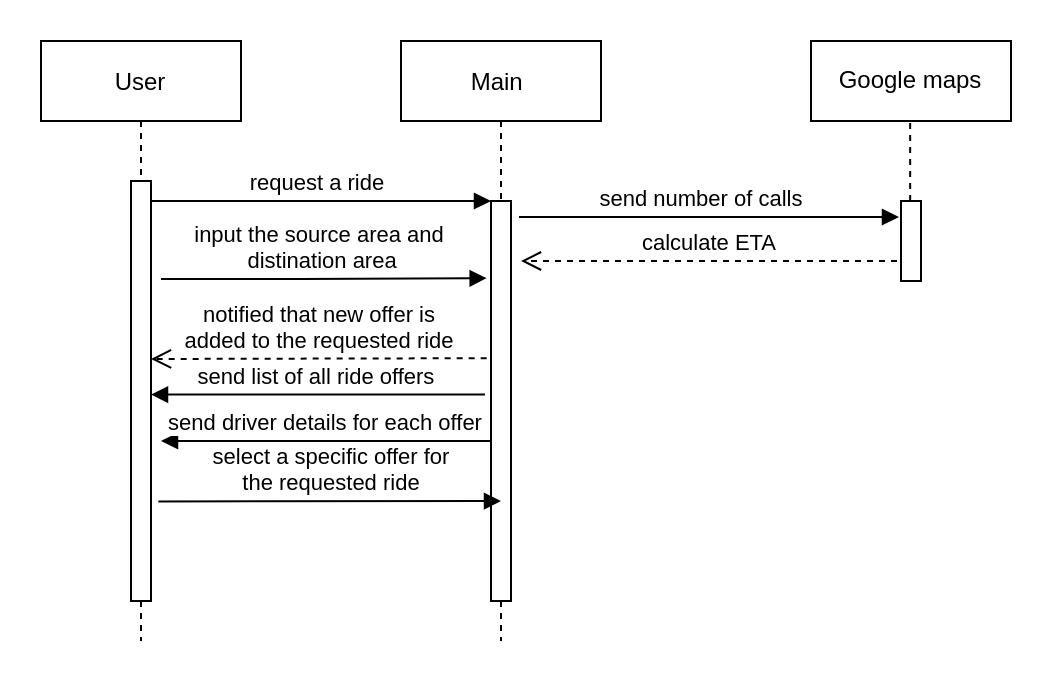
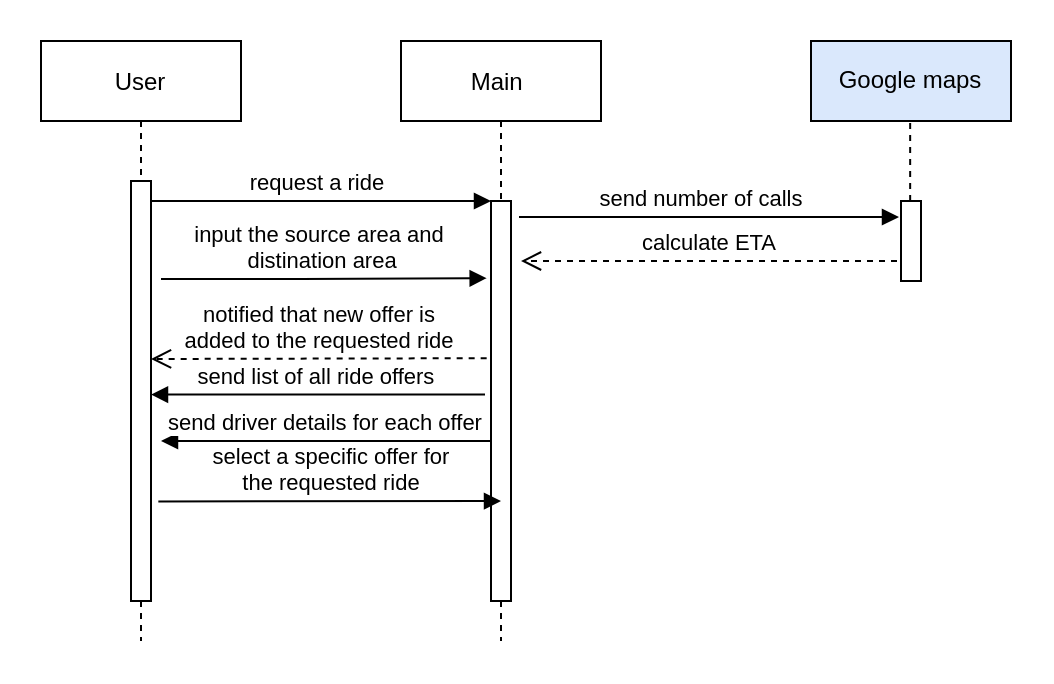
(911, 81) -> (911, 81)
